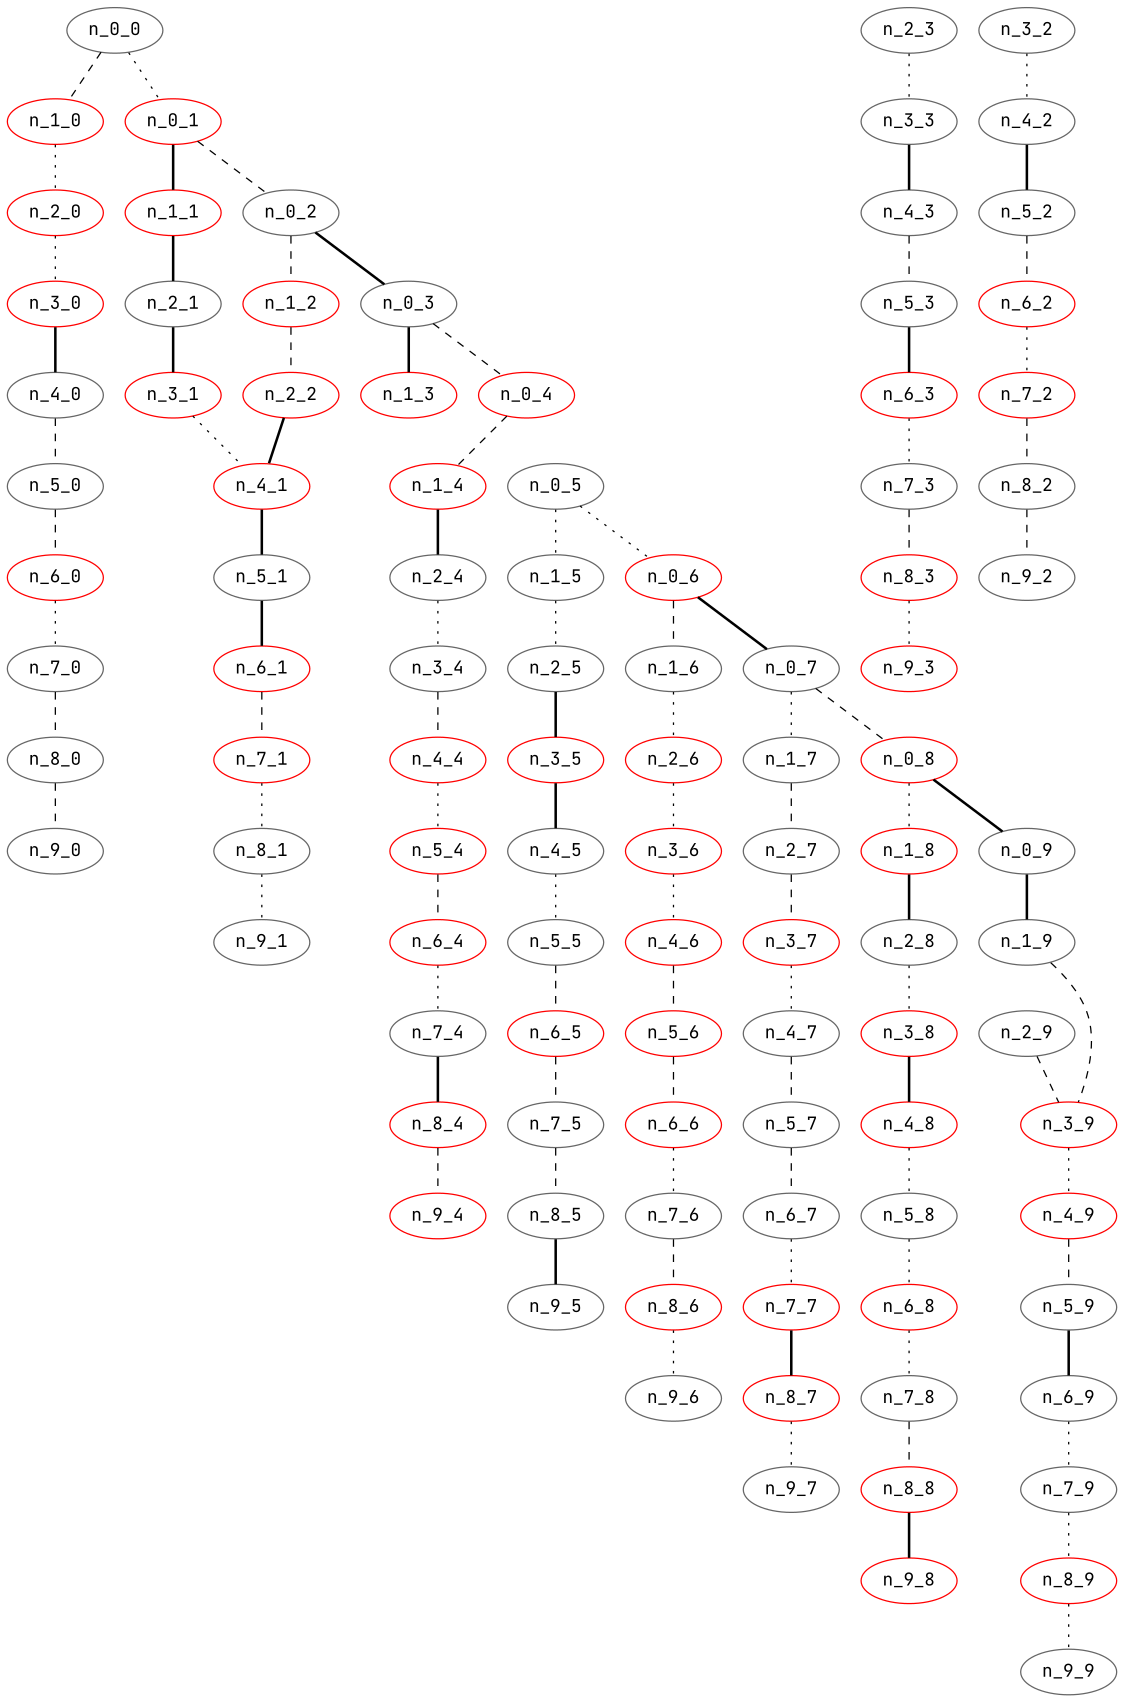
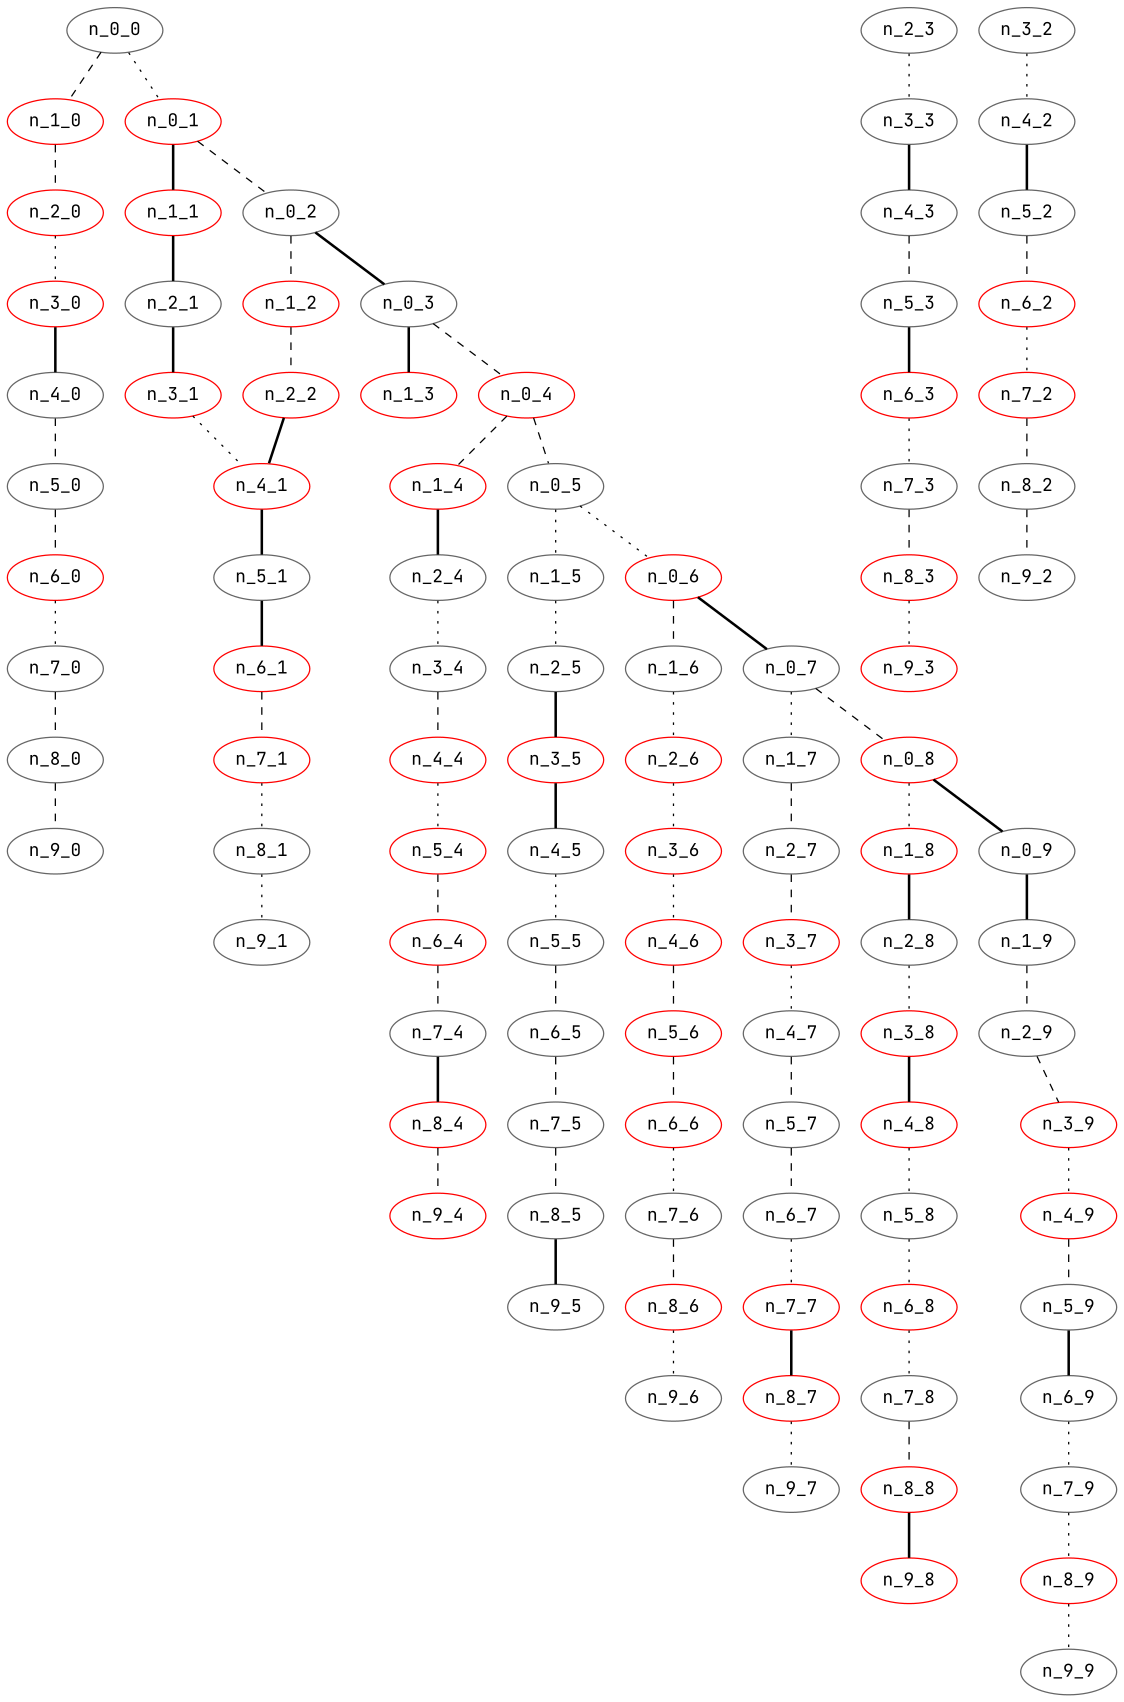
(55, 167) -> (55, 167)
none -> (541, 441)
(438, 988) -> (438, 988)
(1090, 1027) -> (1027, 988)
(556, 1034) -> (556, 1034)
